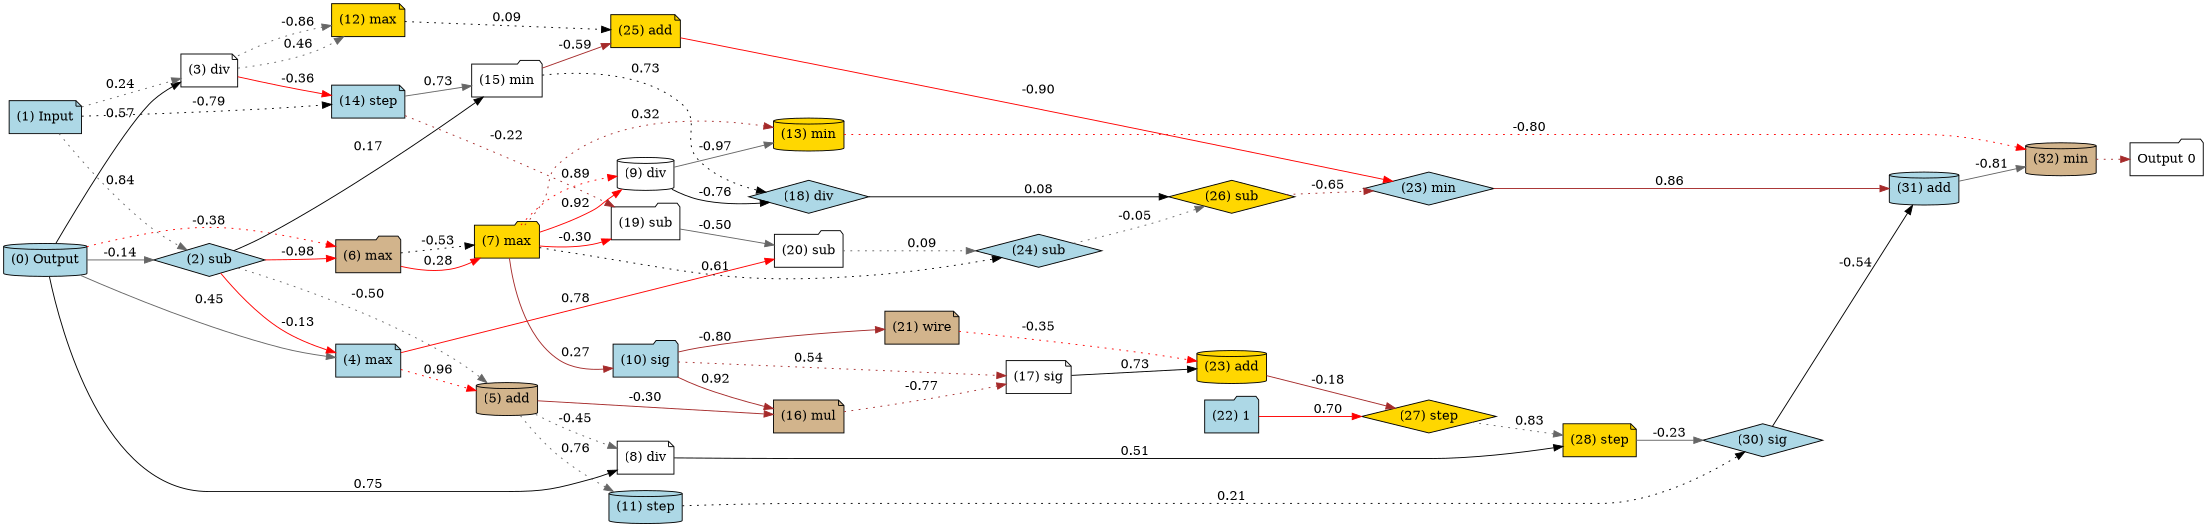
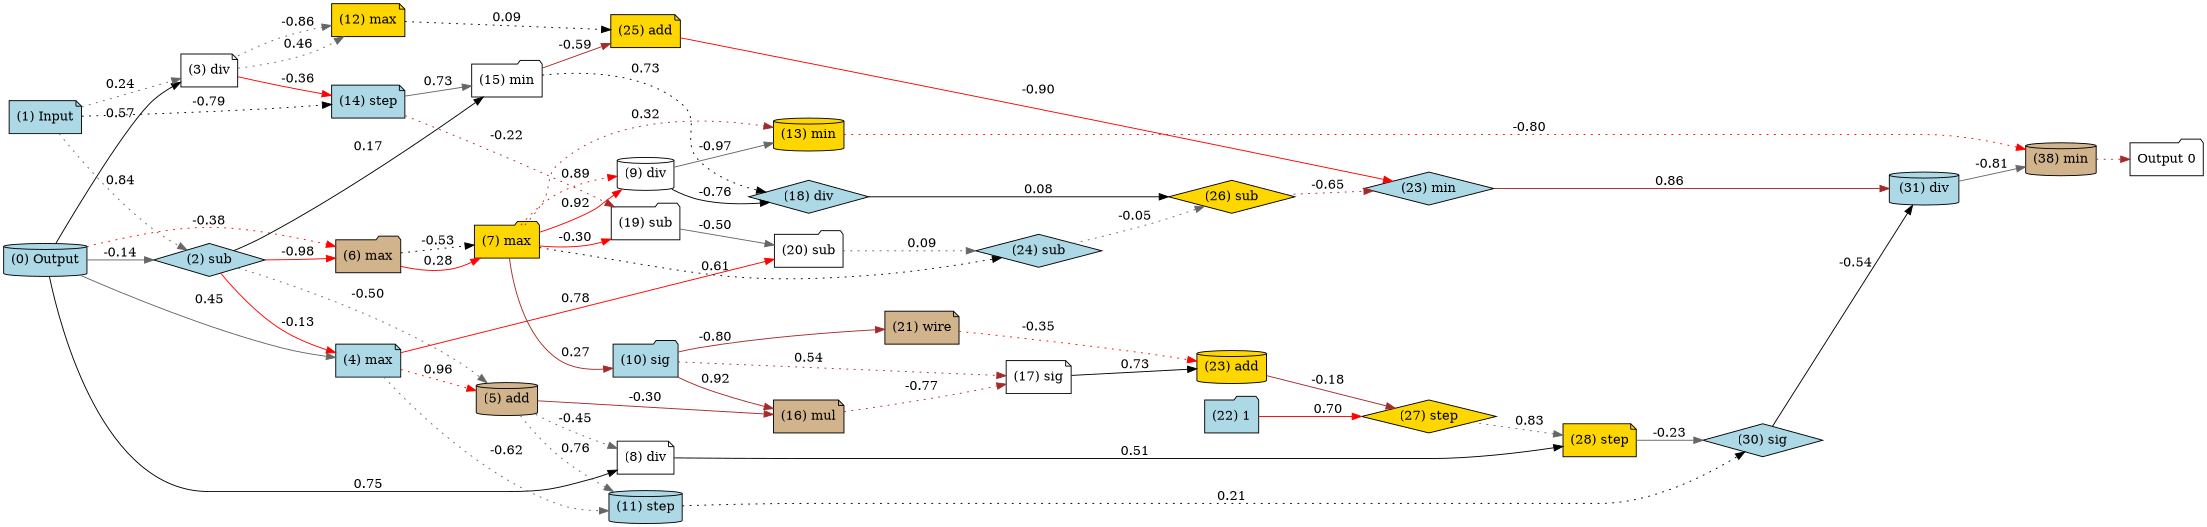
(2061, 159) -> (2061, 159)
(1924, 189) -> (1924, 189)
none -> (481, 463)
